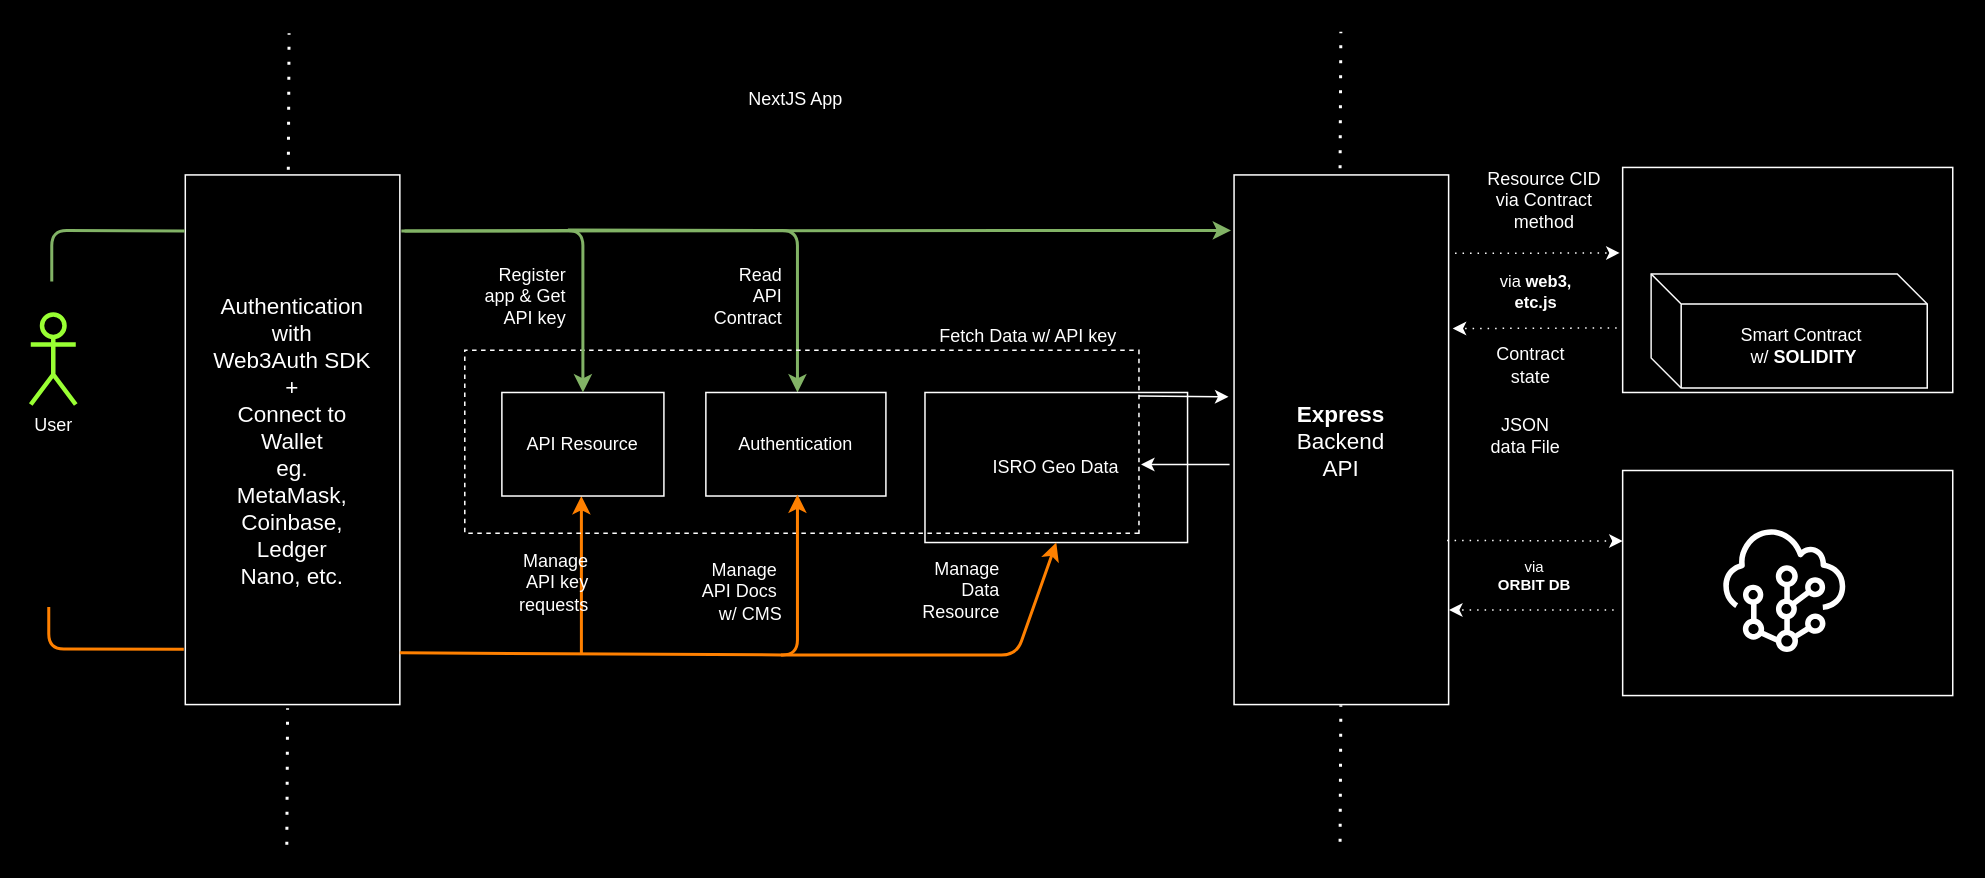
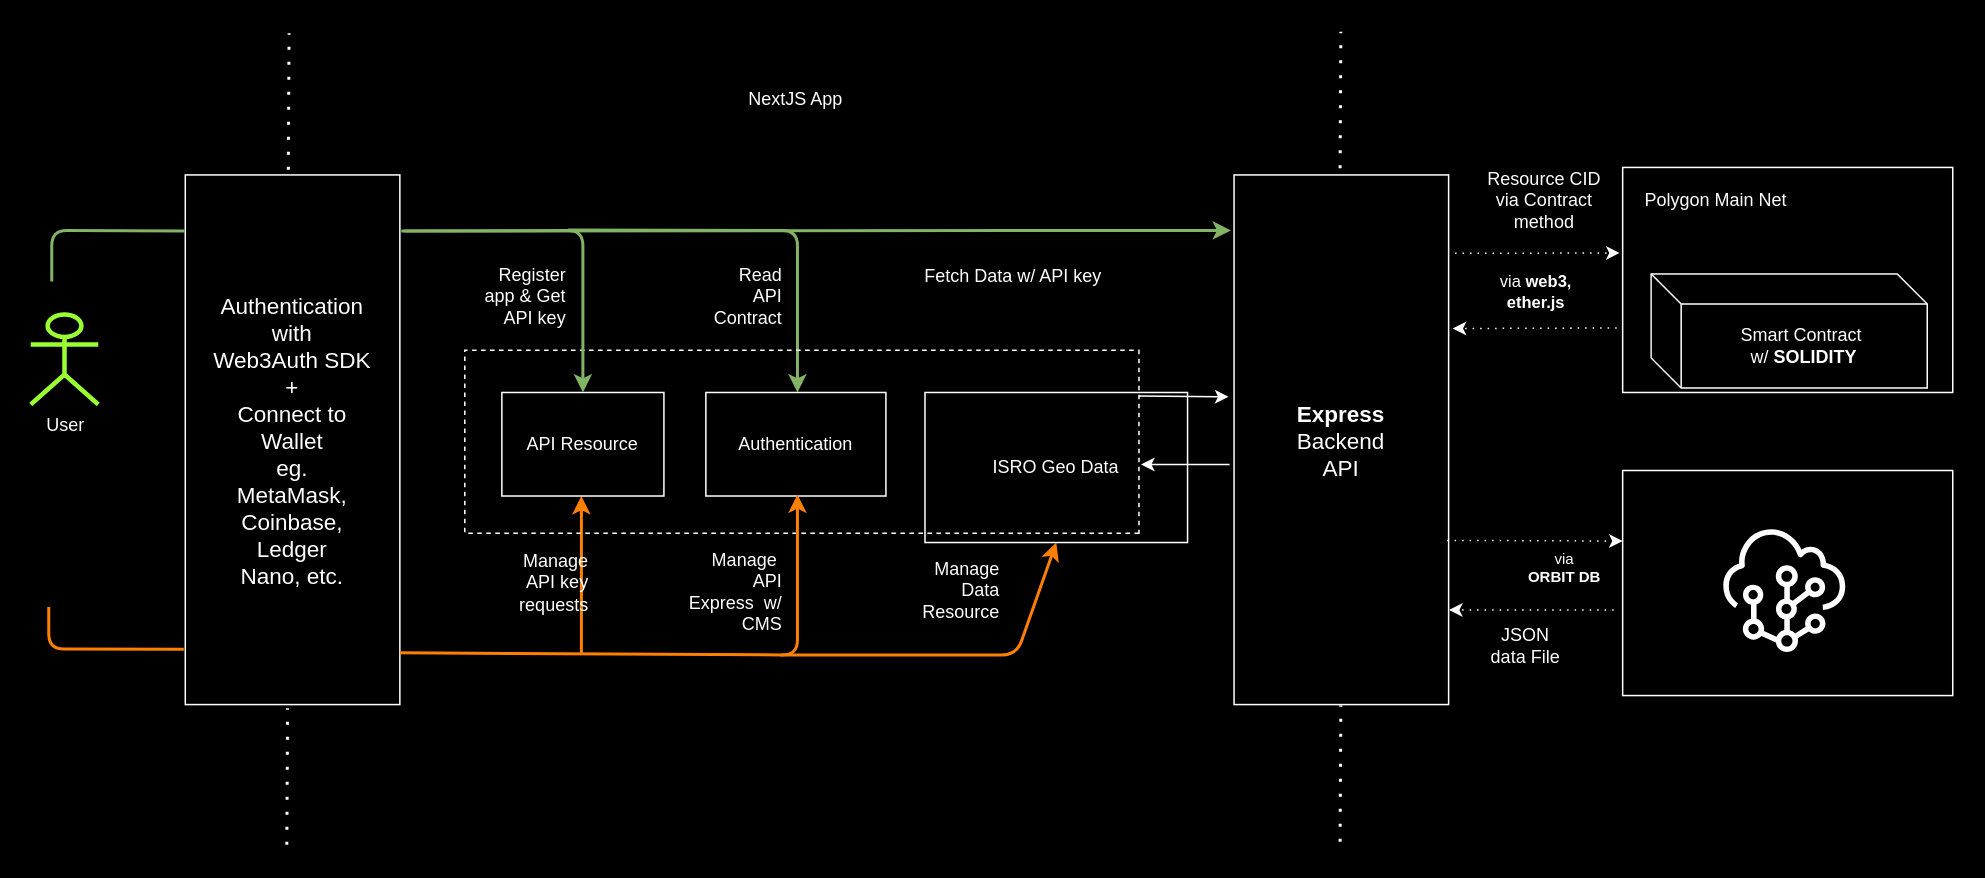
none -> (1732, 200)
(1536, 292) -> (1536, 292)
(1018, 337) -> (1003, 277)
(53, 359) -> (65, 359)
(1530, 365) -> none
(1526, 436) -> (1526, 646)
(1535, 575) -> (1565, 568)
(731, 592) -> (731, 592)
